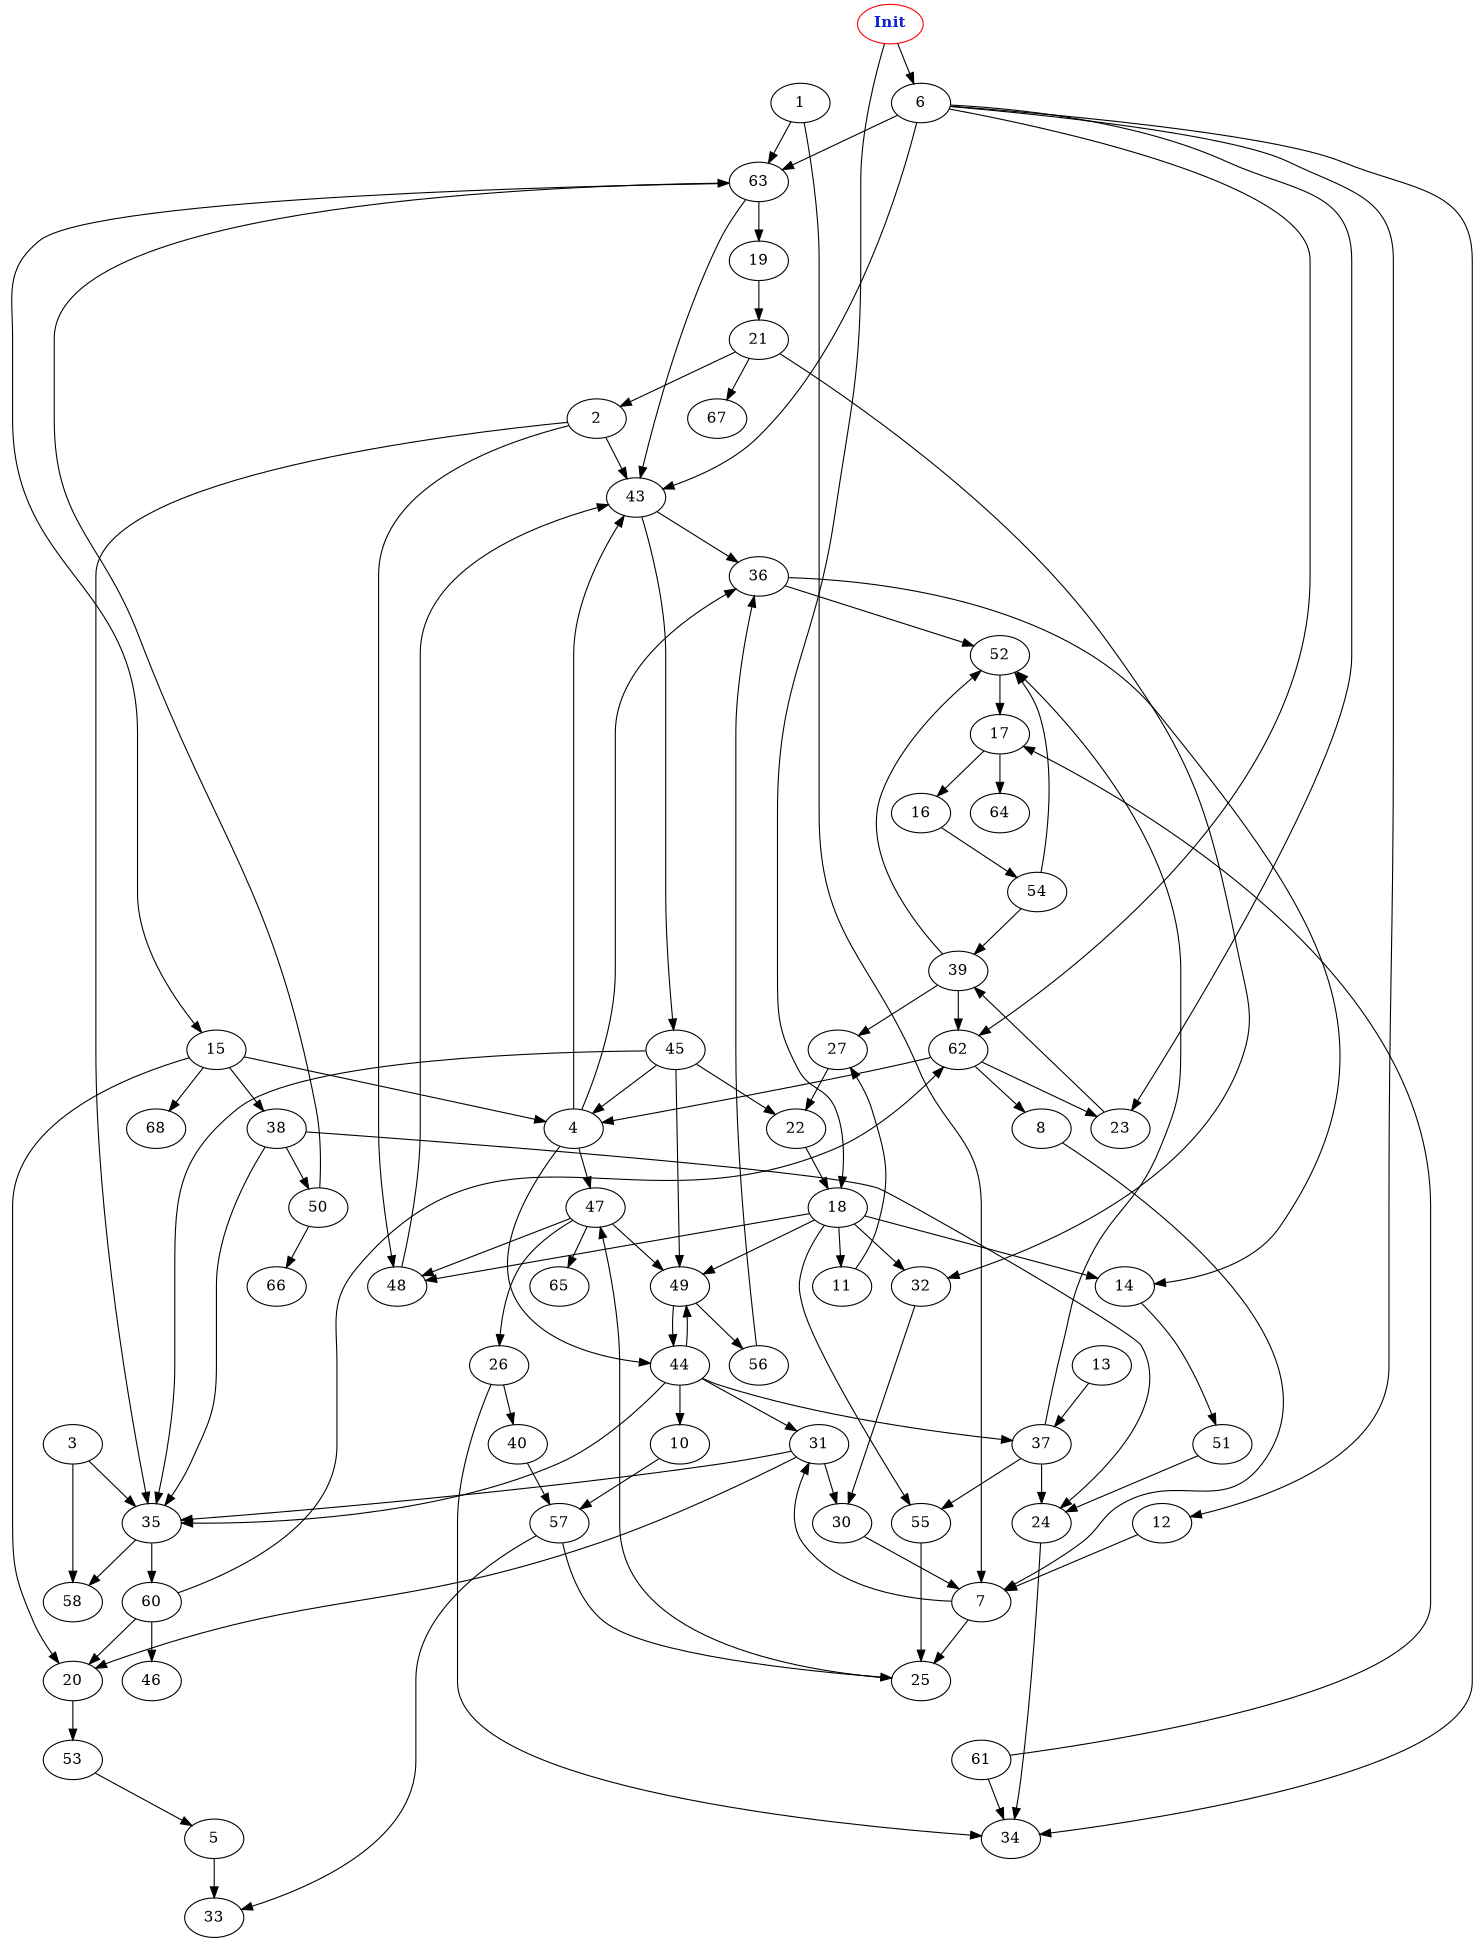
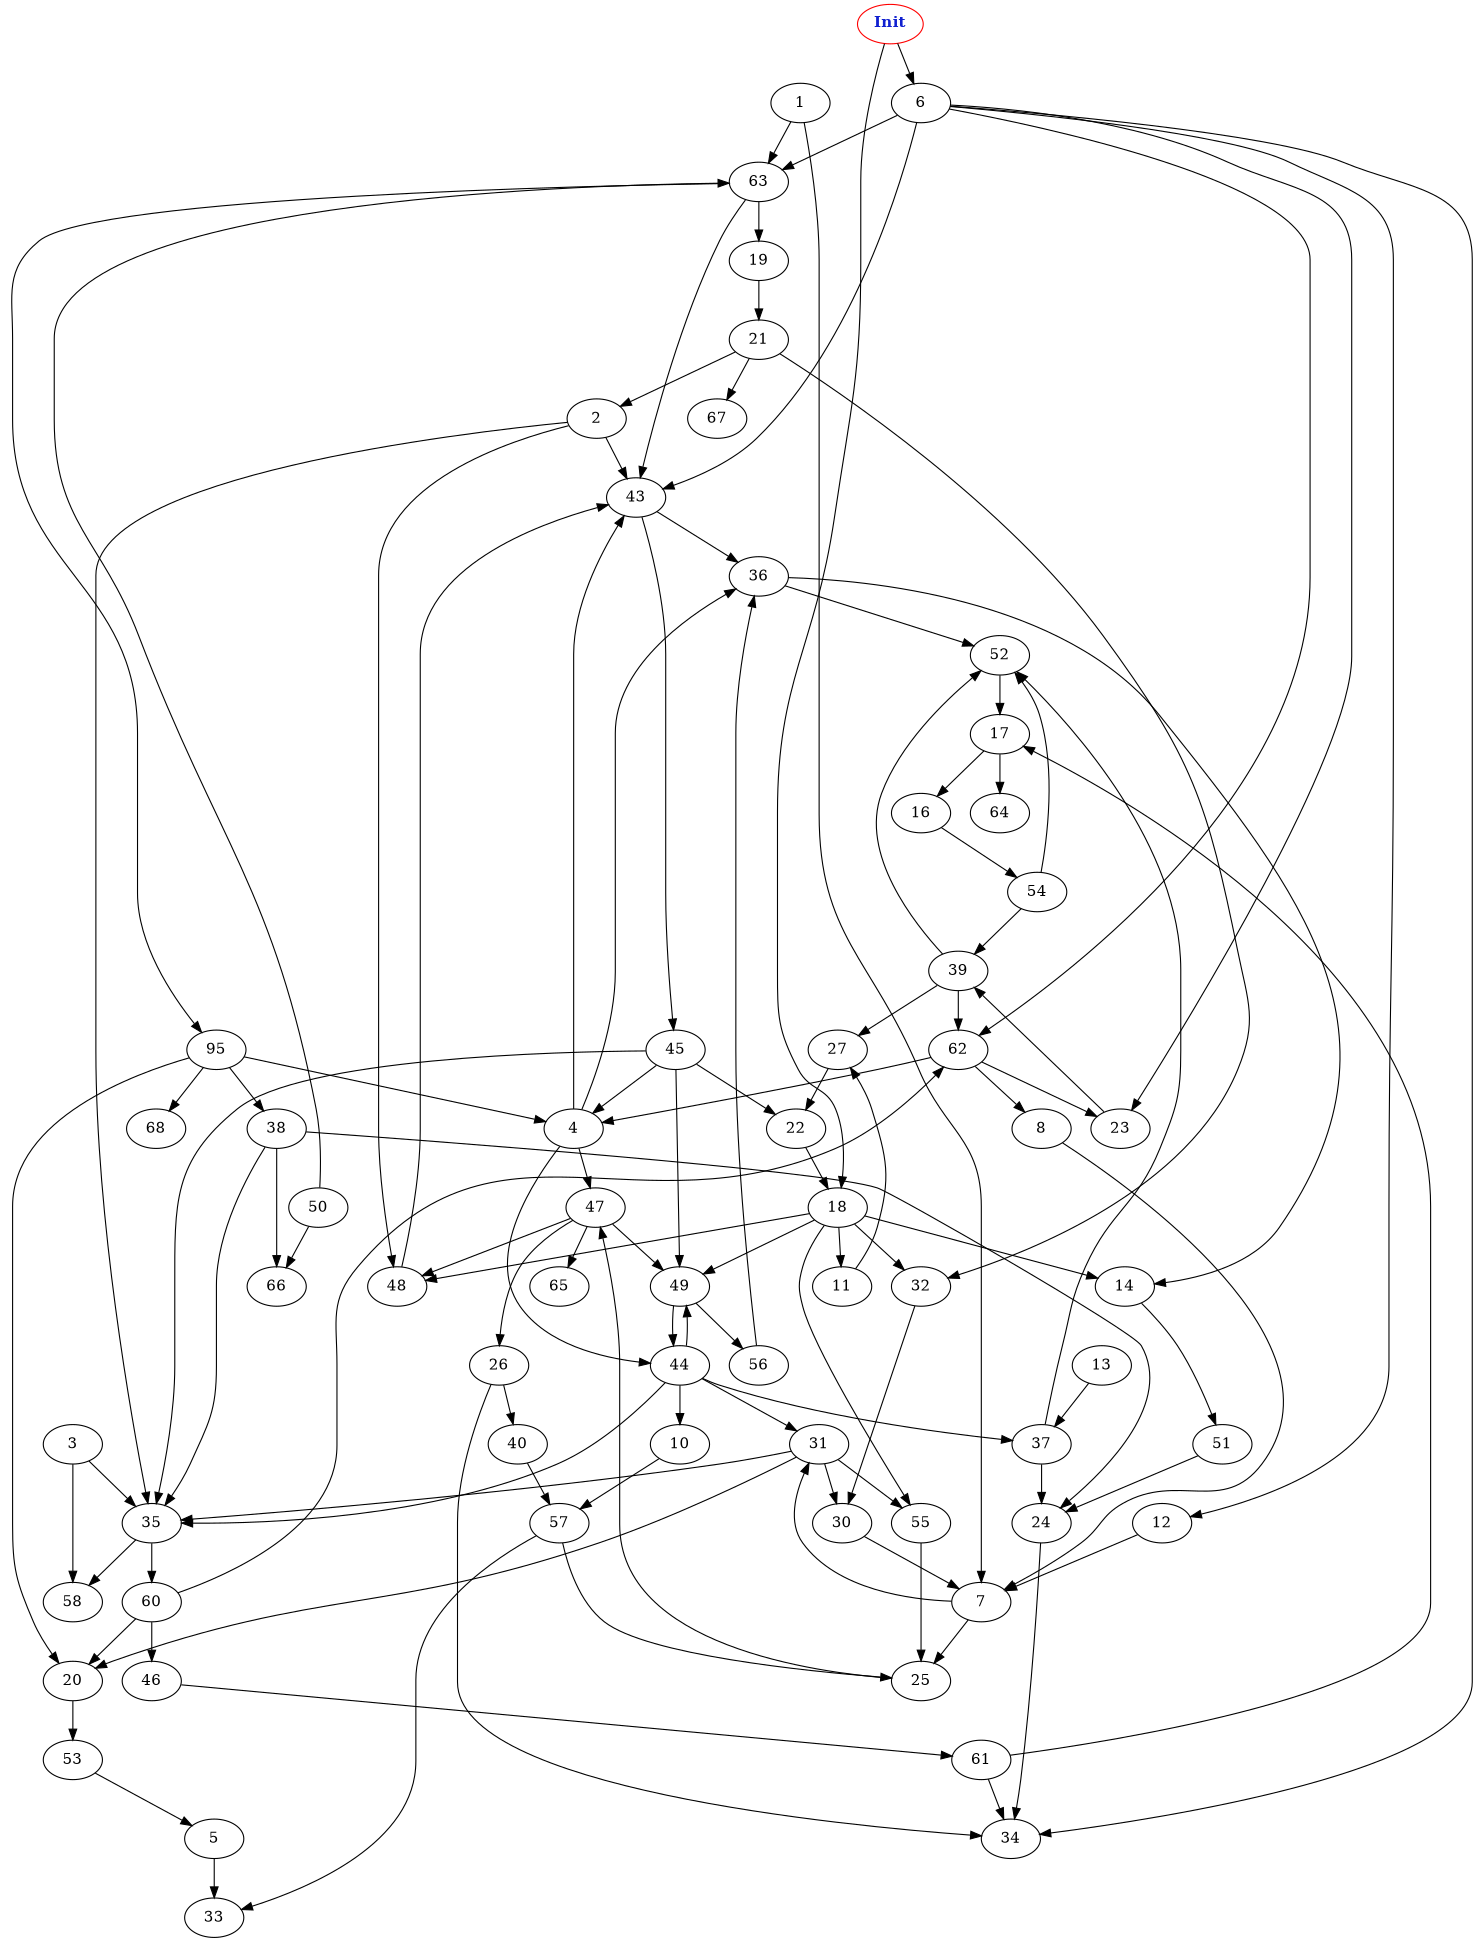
(216, 1050) -> (216, 1050)
(295, 1163) -> (277, 1202)
(989, 1479) -> (866, 1480)
none -> (561, 1720)
